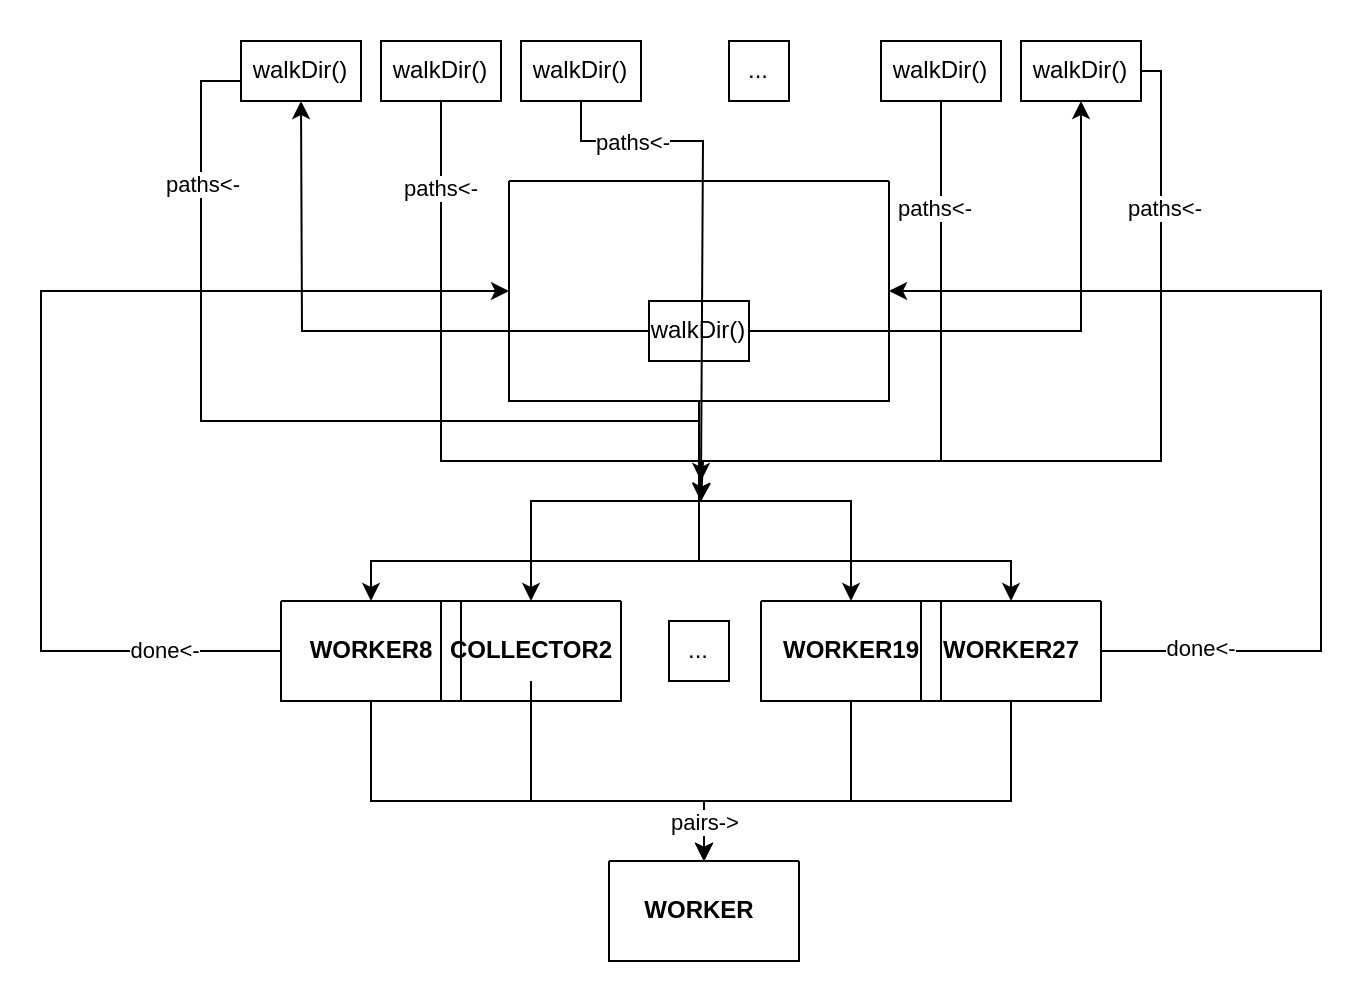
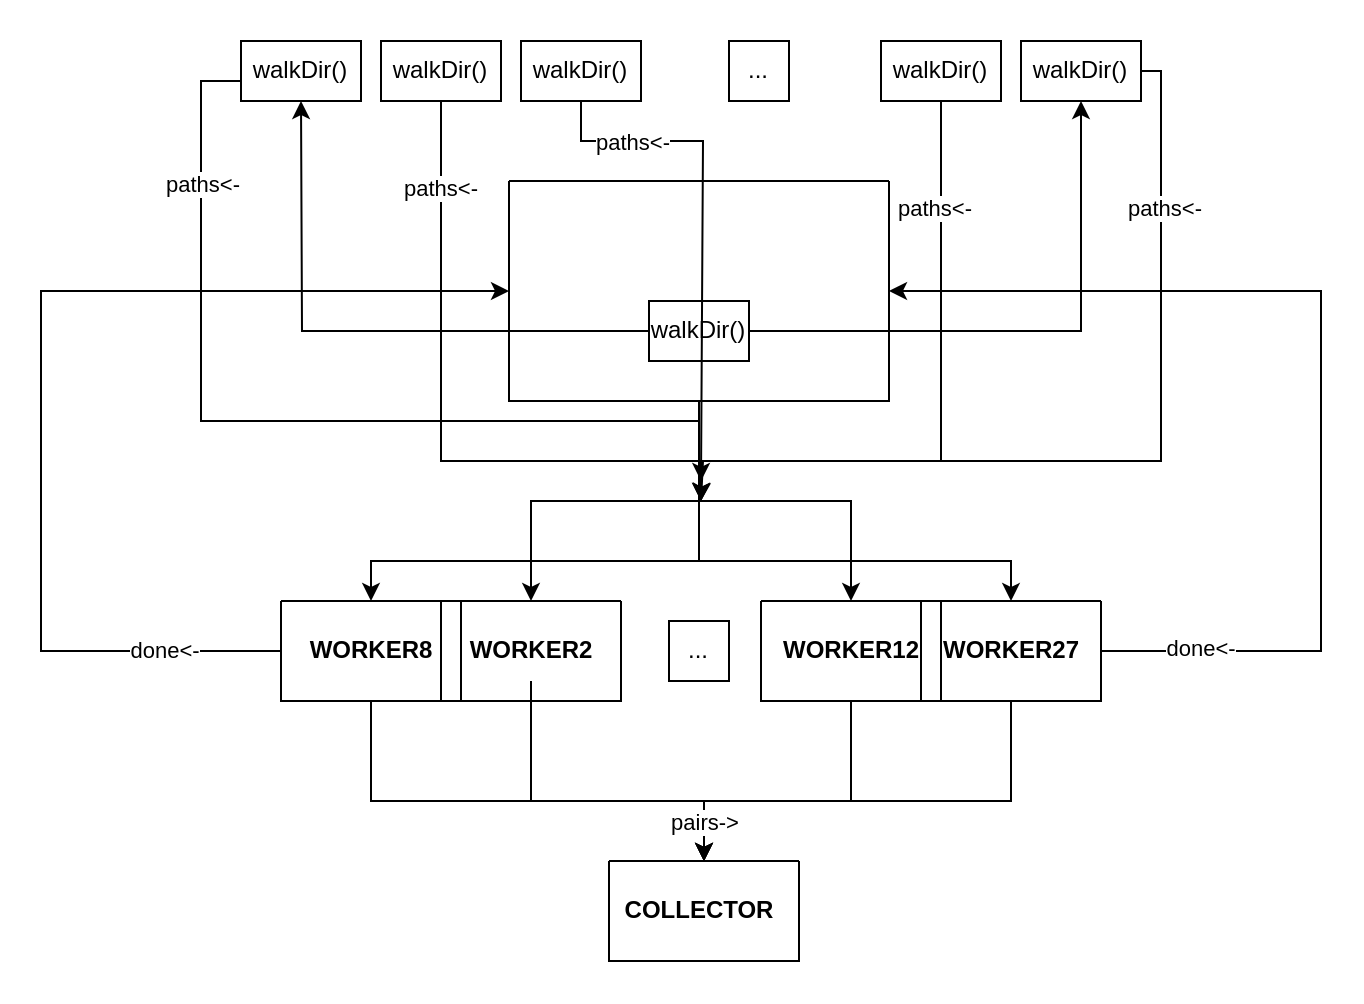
(532, 651) -> (532, 651)
(852, 651) -> (852, 651)
(700, 911) -> (700, 911)
